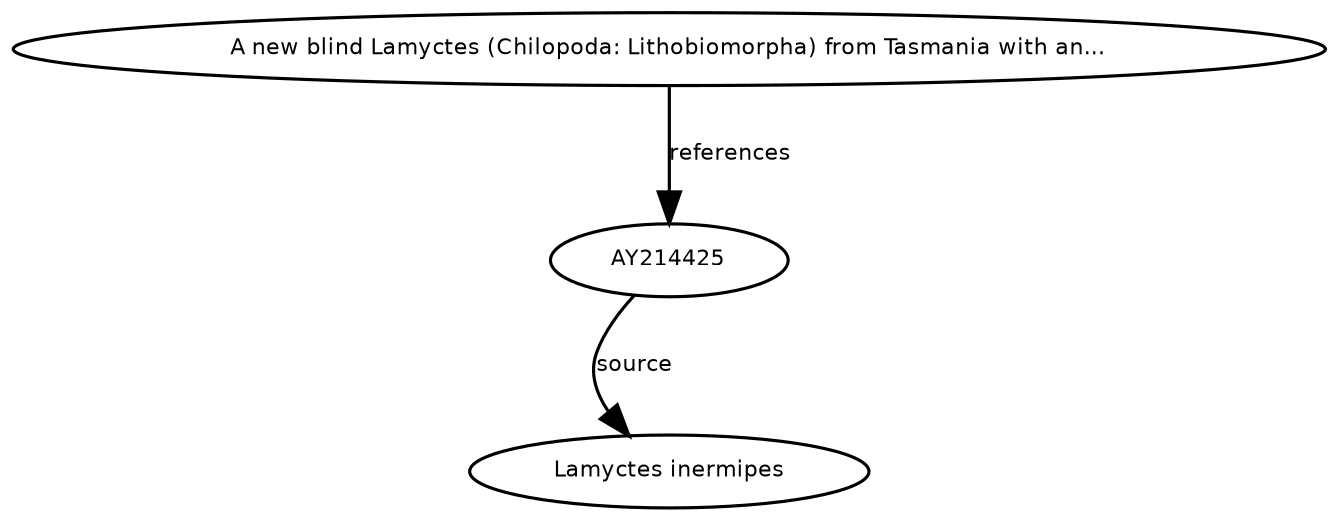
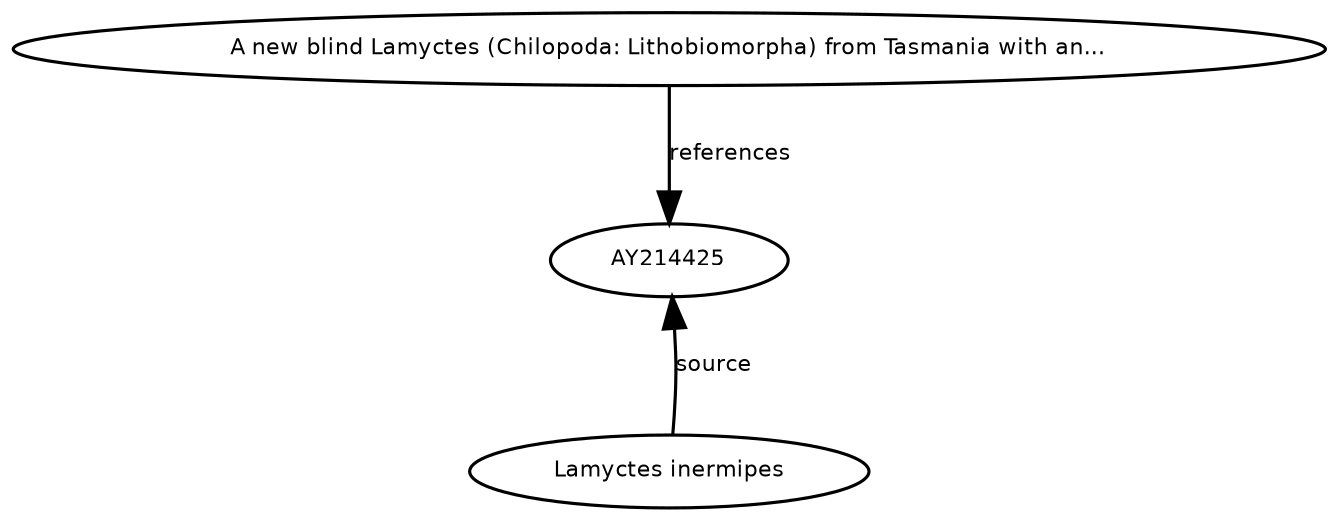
(598, 349) -> (676, 382)
